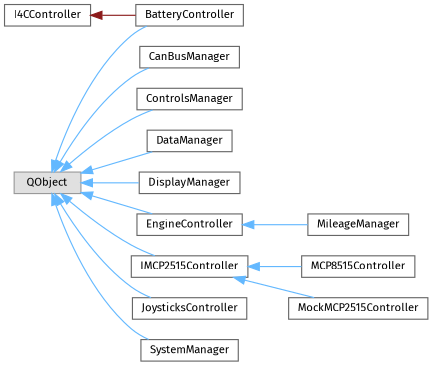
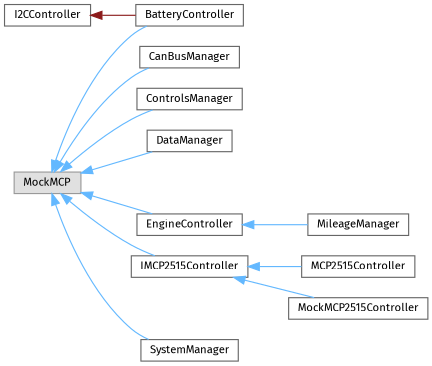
(48, 15) -> (48, 15)
(48, 183) -> (48, 183)
(190, 183) -> none
(358, 267) -> (358, 267)
(190, 308) -> none
